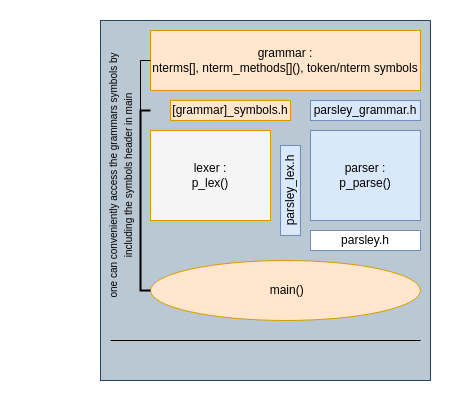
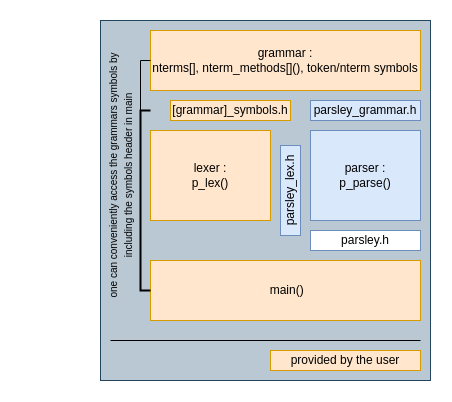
(211, 176) -> (211, 176)
(286, 291) -> (286, 291)
none -> (346, 361)
